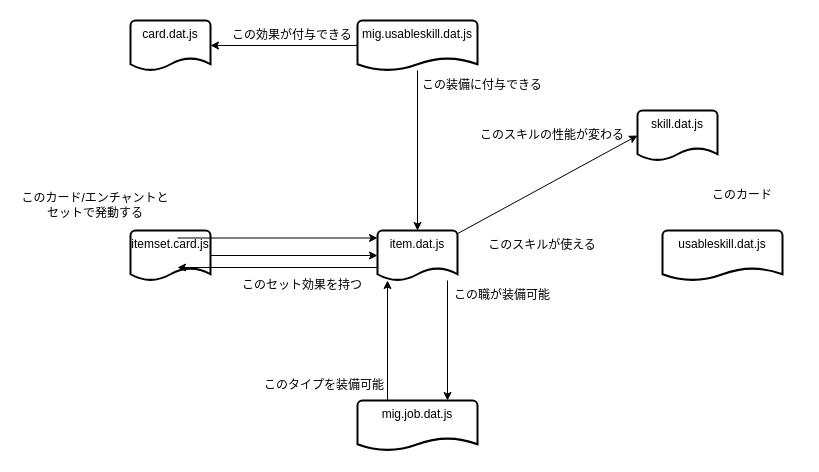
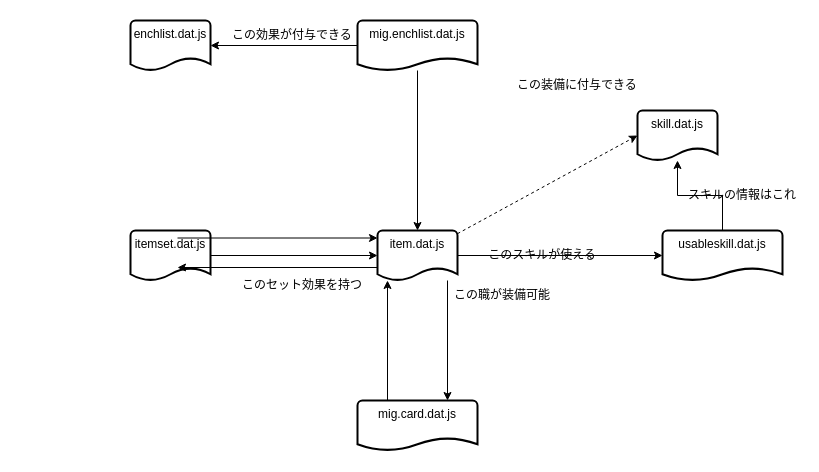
(171, 35) -> (171, 42)
(418, 42) -> (418, 35)
(483, 86) -> (578, 86)
(553, 136) -> none
(546, 186) -> (546, 186)
none -> (704, 196)
(743, 196) -> (743, 196)
(96, 206) -> none
(543, 246) -> (543, 256)
(171, 252) -> (171, 252)
none -> (557, 256)
(325, 386) -> none
(418, 415) -> (418, 415)
